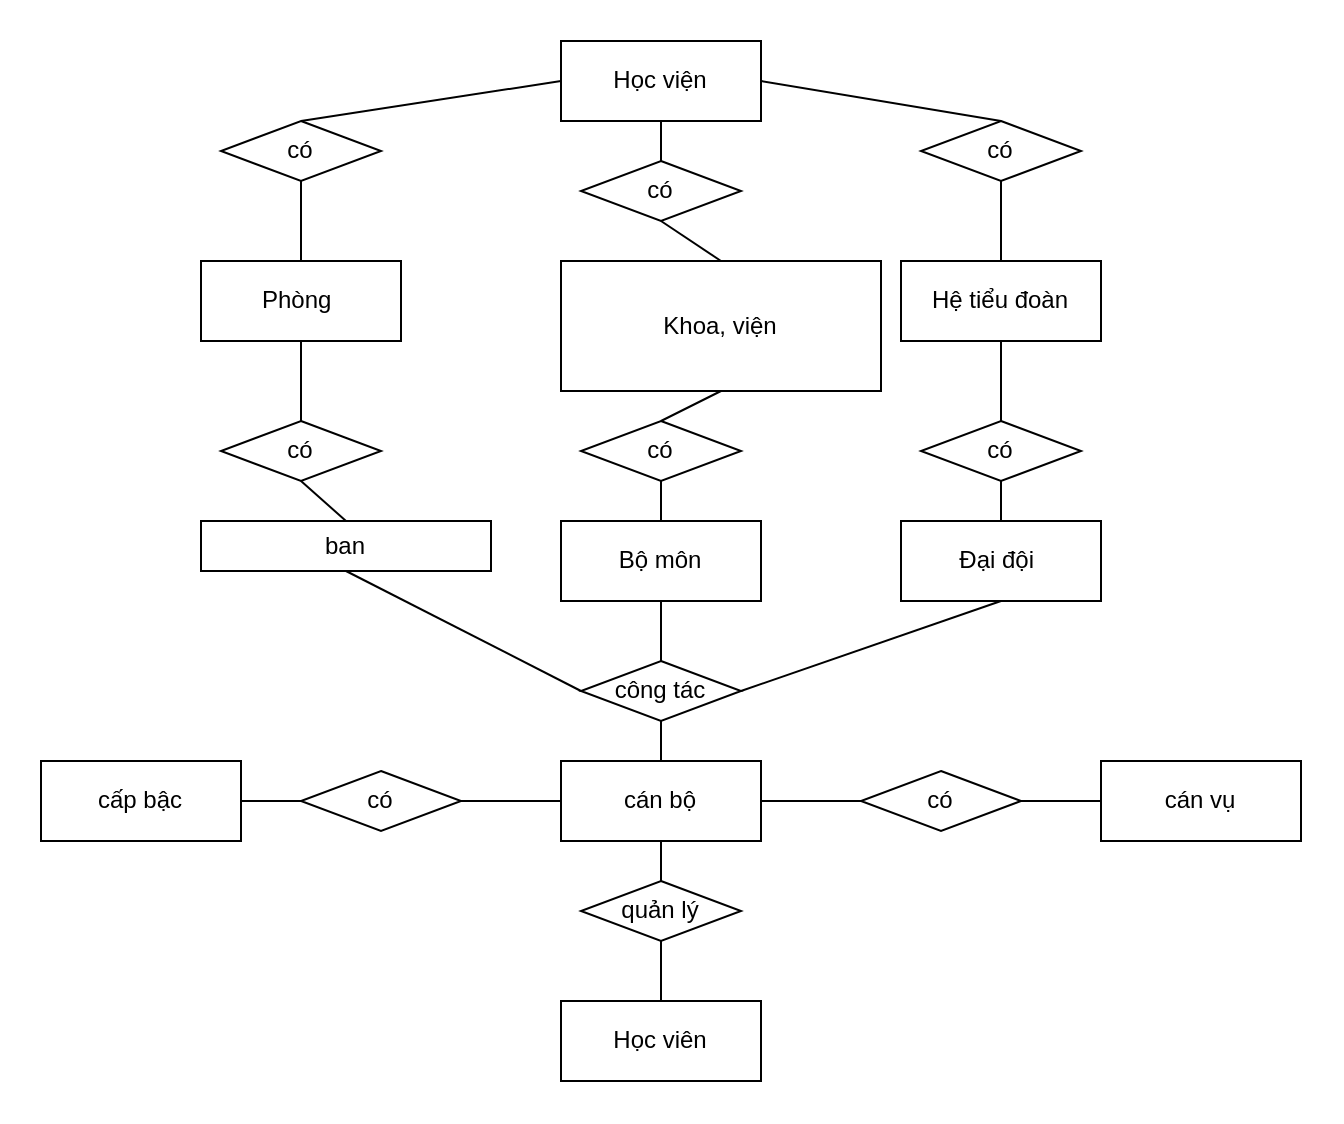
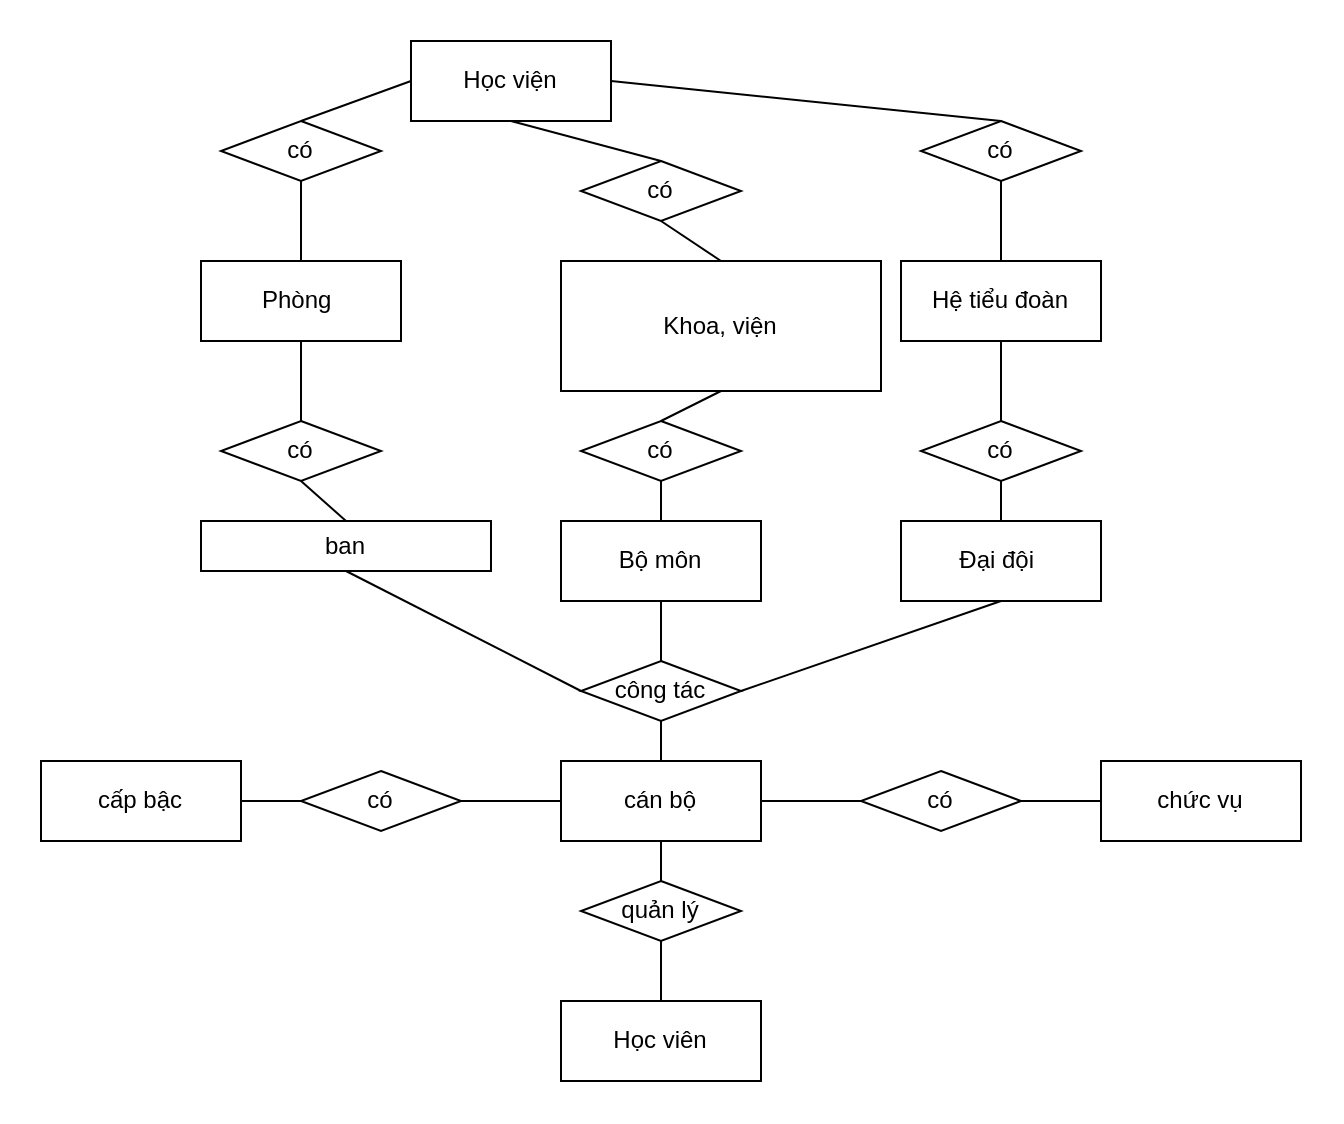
(661, 81) -> (511, 81)
(1201, 801) -> (1201, 801)
